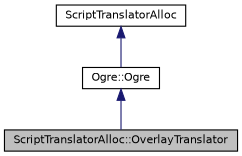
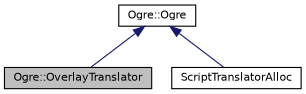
(121, 53) -> (201, 50)
(121, 141) -> (78, 78)
